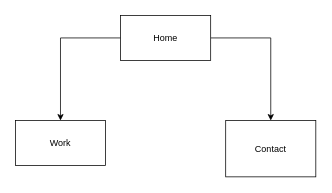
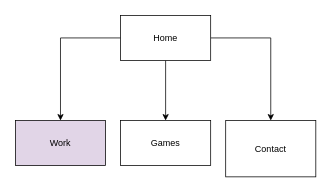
none -> (165, 87)
(60, 143) -> (60, 143)
none -> (165, 143)
